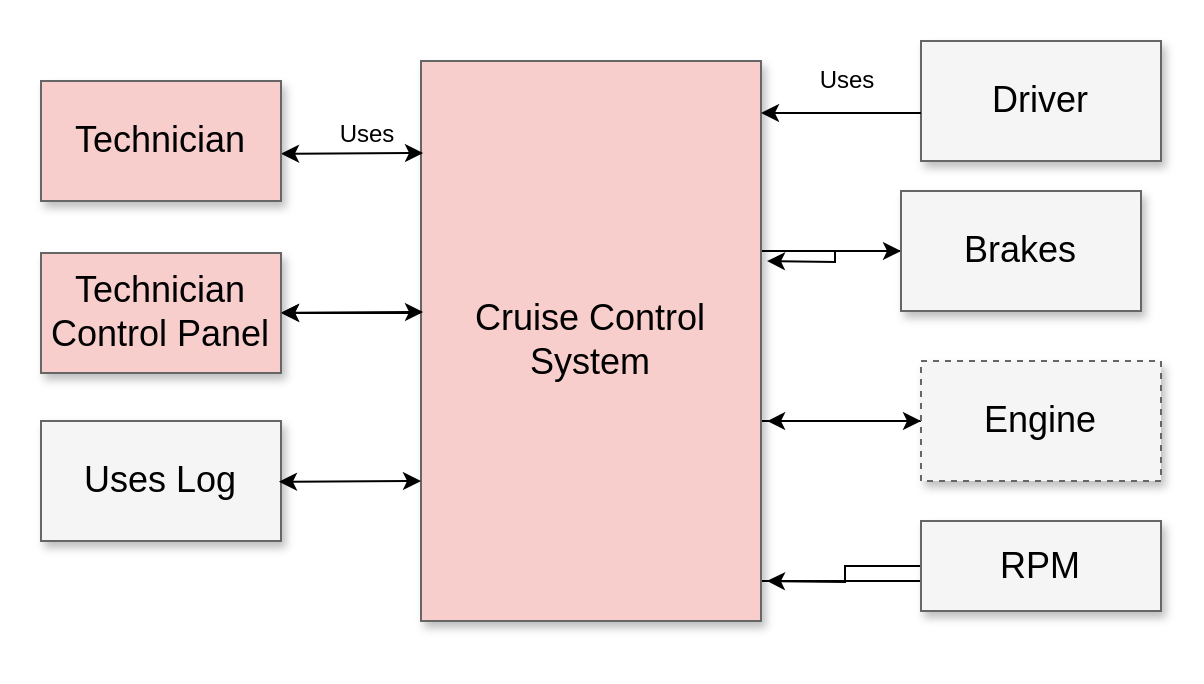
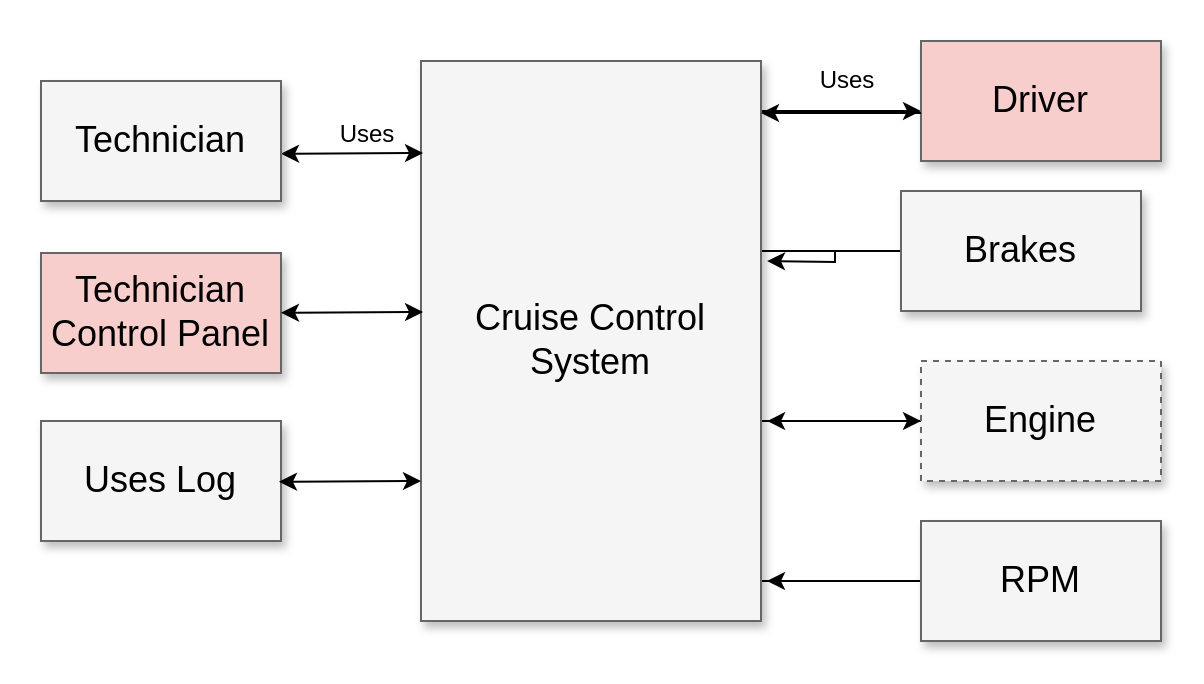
(1041, 101) -> (1041, 101)
(161, 141) -> (161, 141)
(761, 251) -> (761, 251)
(419, 313) -> (764, 111)
(591, 341) -> (591, 341)
(1041, 566) -> (1041, 581)
